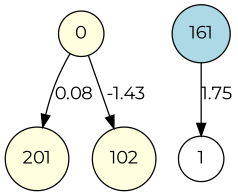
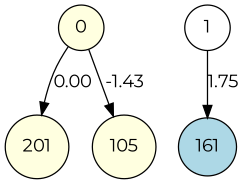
(201, 93) -> (207, 78)
(74, 95) -> (73, 83)
(124, 159) -> (124, 147)
